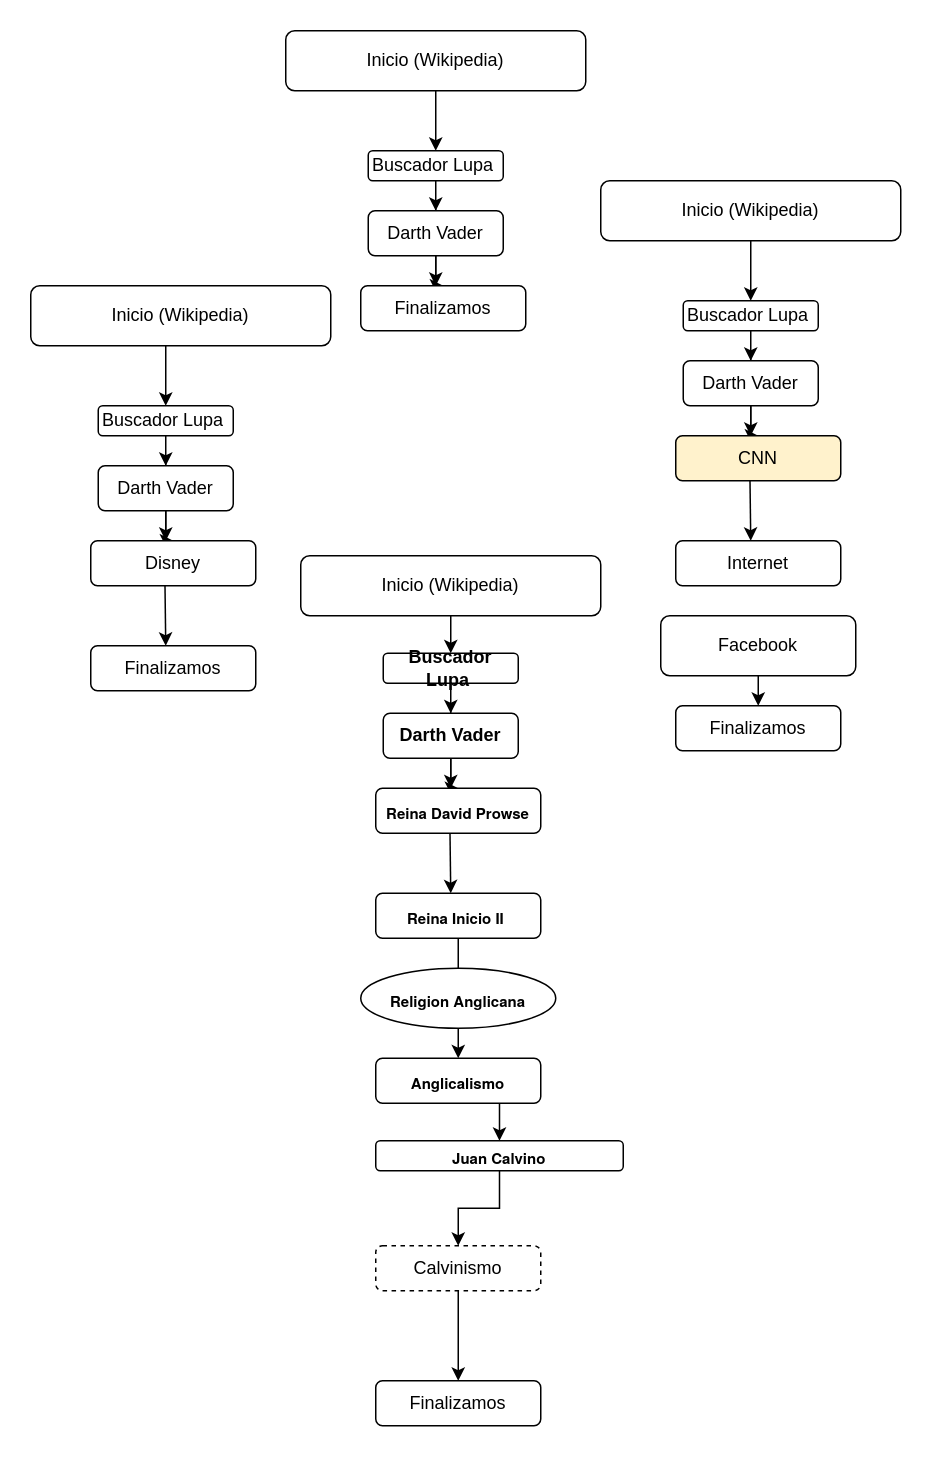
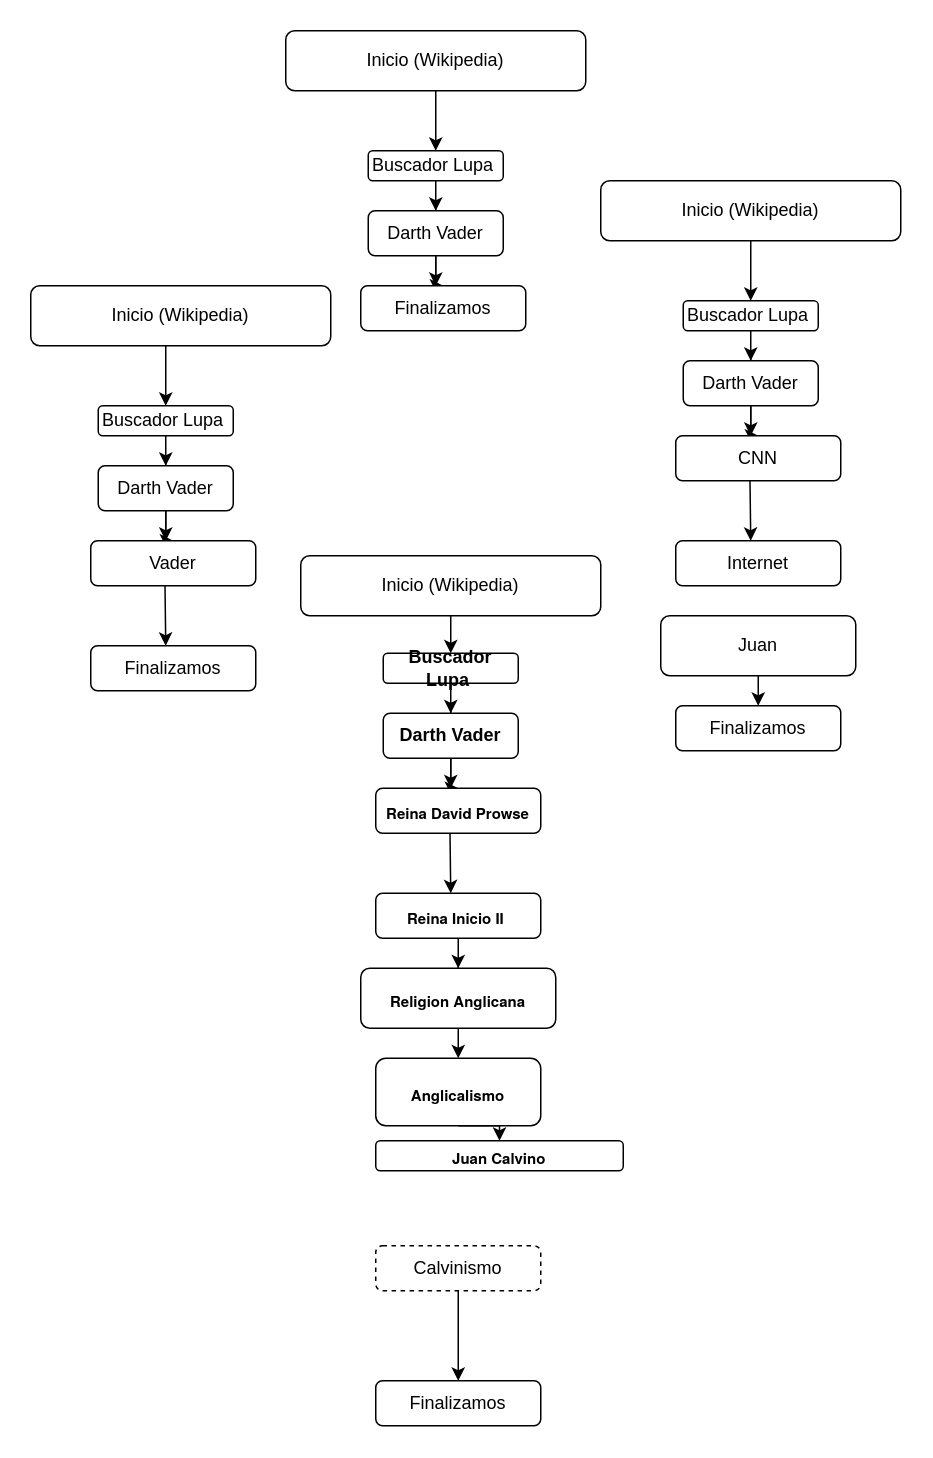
(758, 458) -> (758, 458)
(173, 563) -> (173, 563)
(758, 646) -> (758, 646)
(458, 961) -> (458, 957)
(458, 998) -> (458, 998)
(458, 1081) -> (458, 1092)
(484, 1208) -> none
